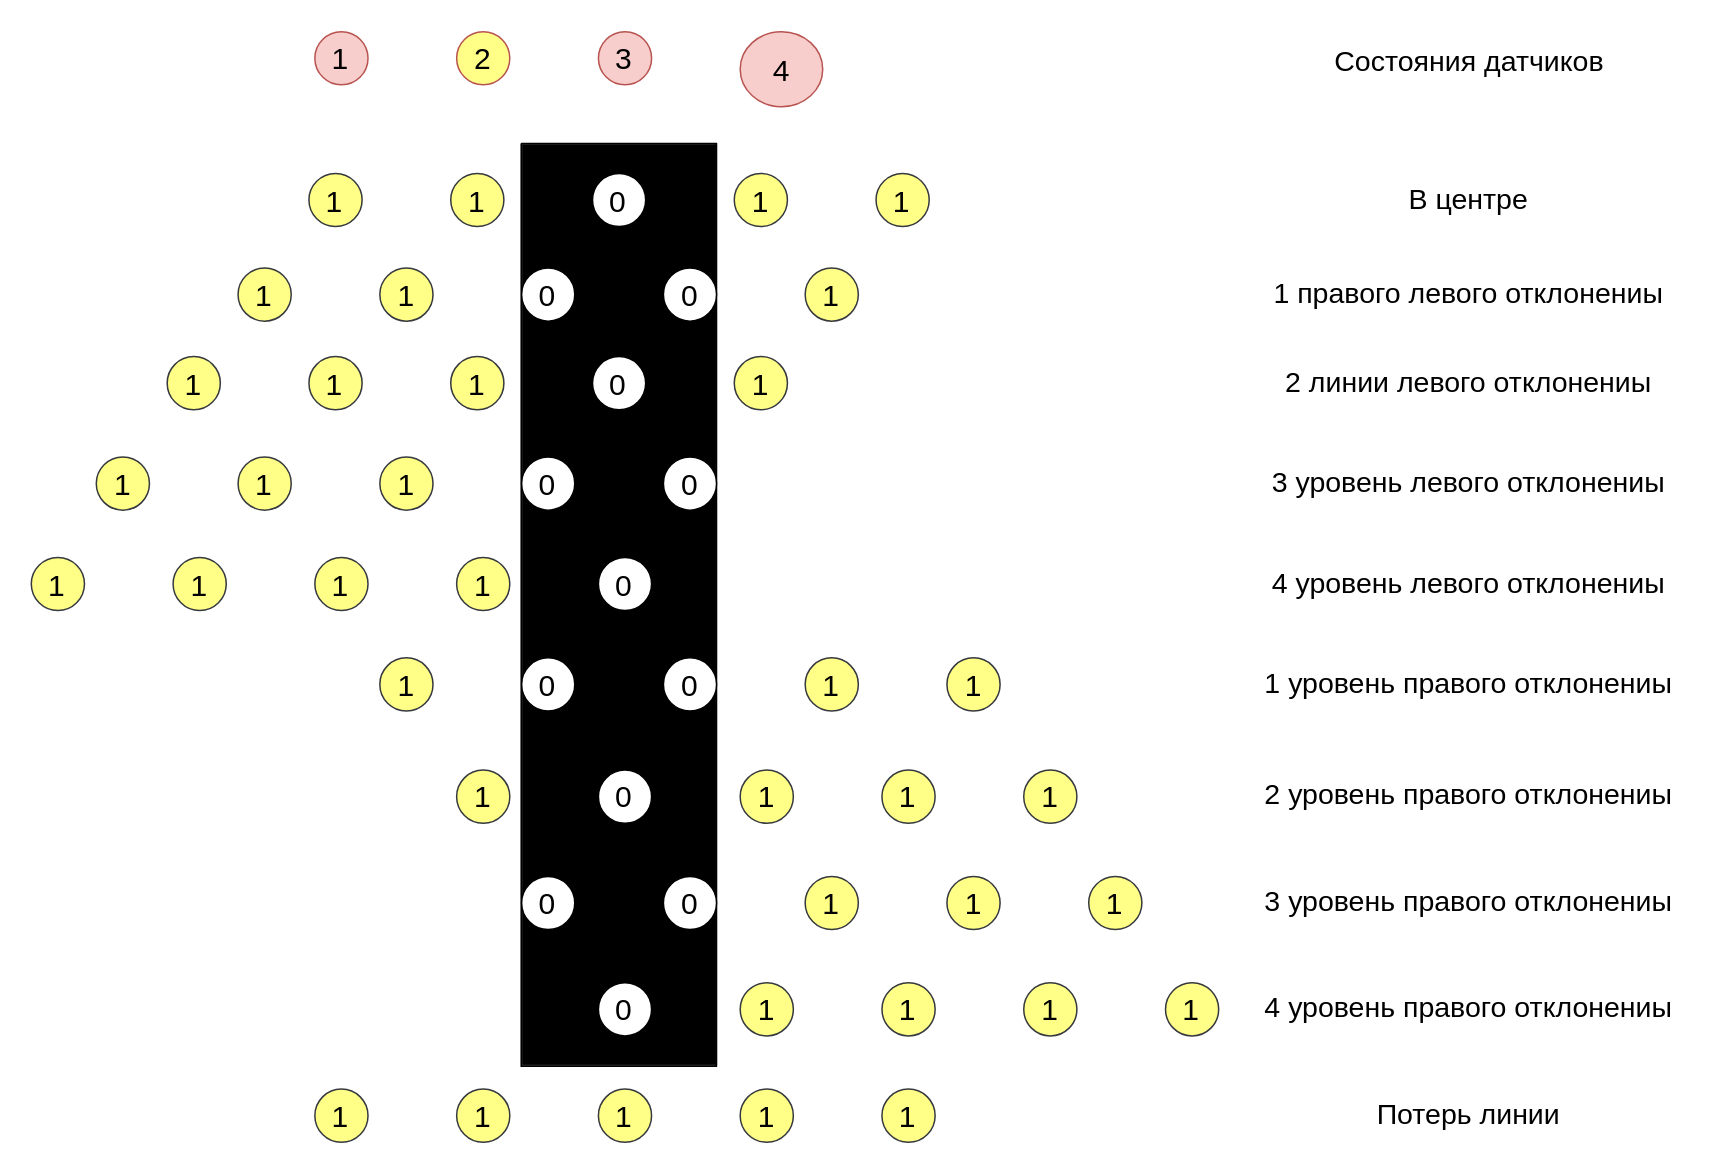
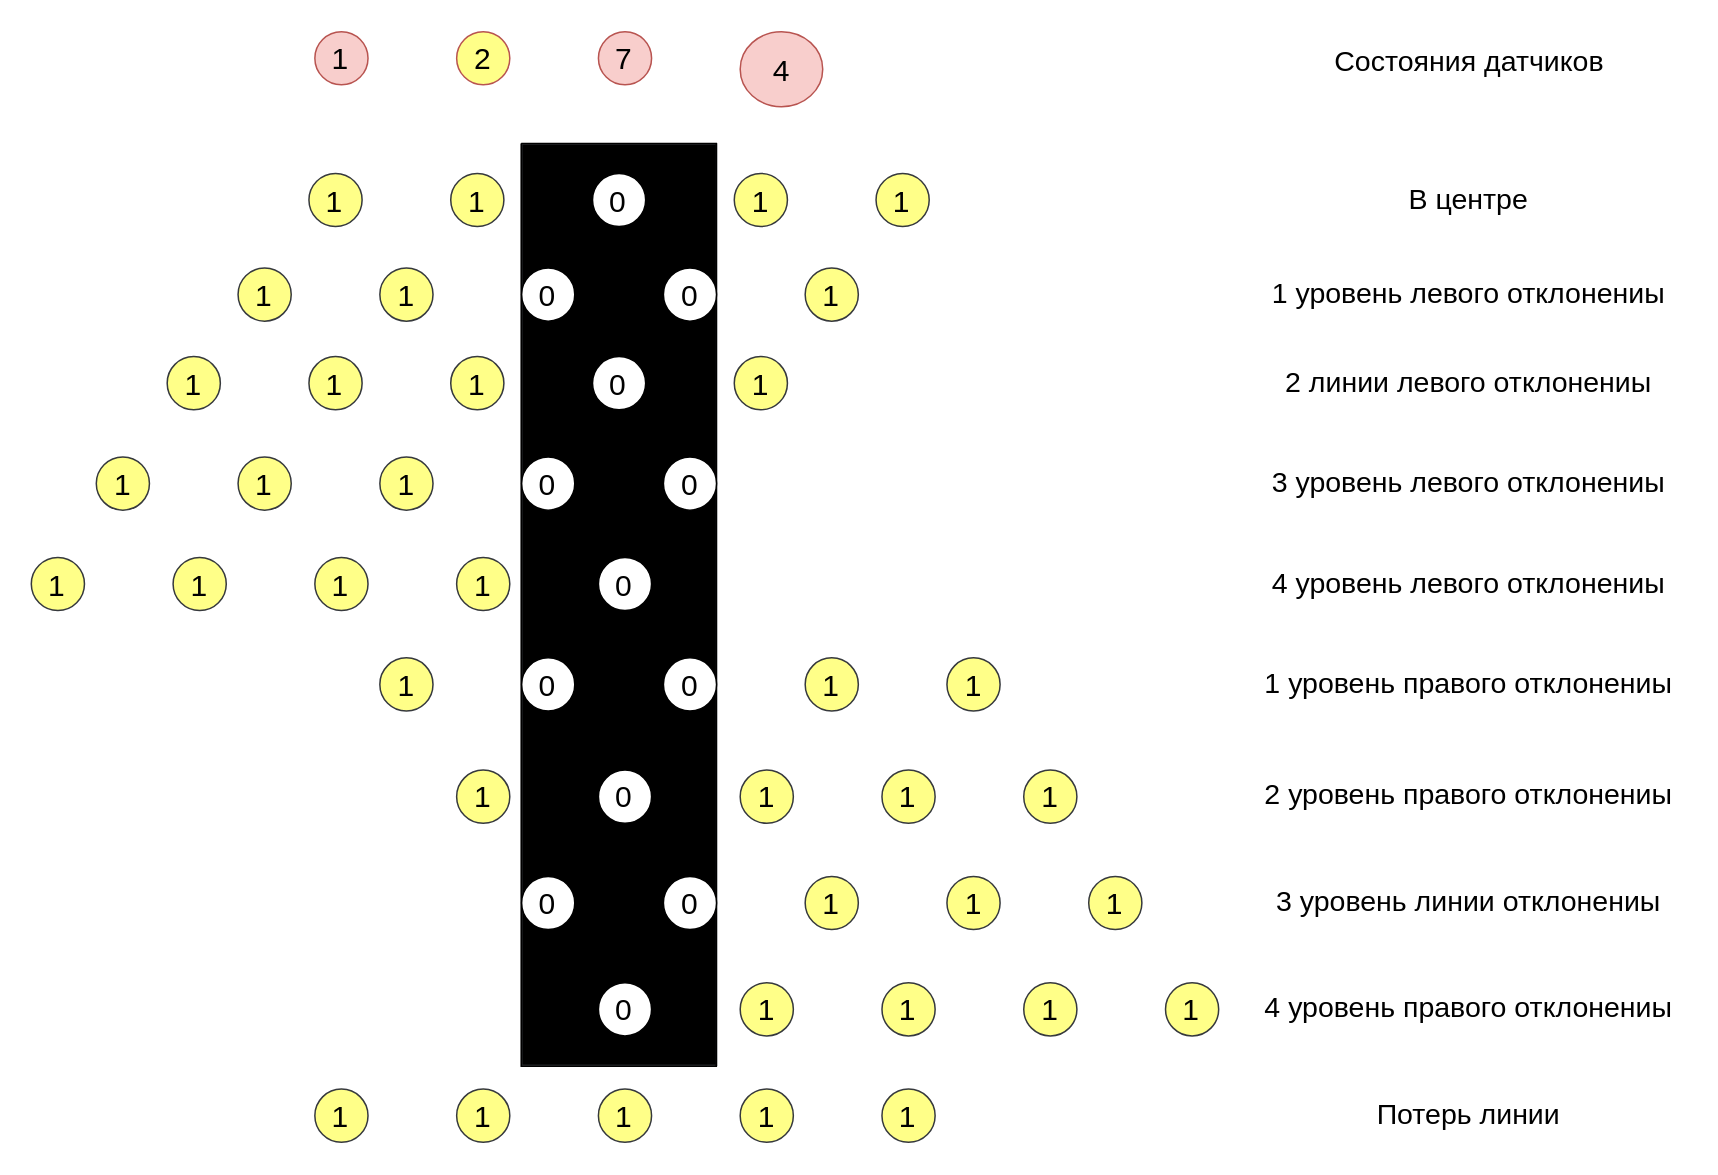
(624, 58) -> (624, 58)
(1469, 295) -> (1469, 295)
(1469, 902) -> (1469, 902)
